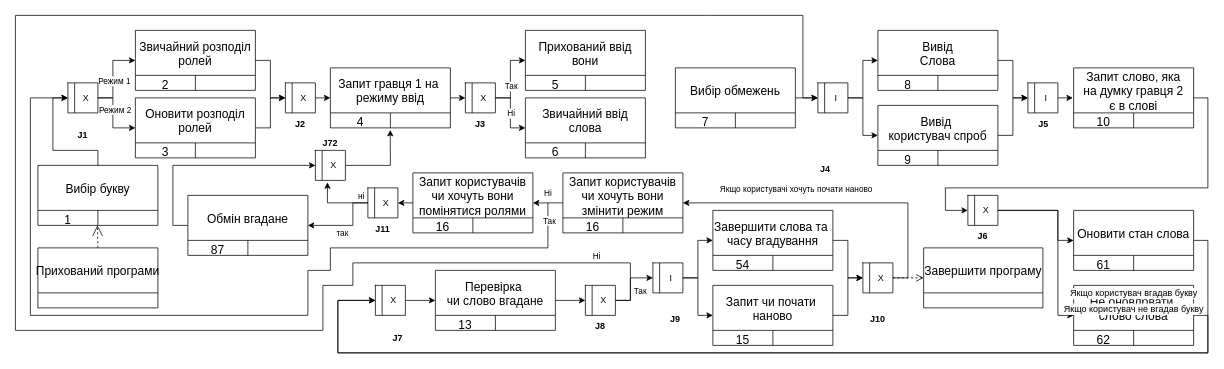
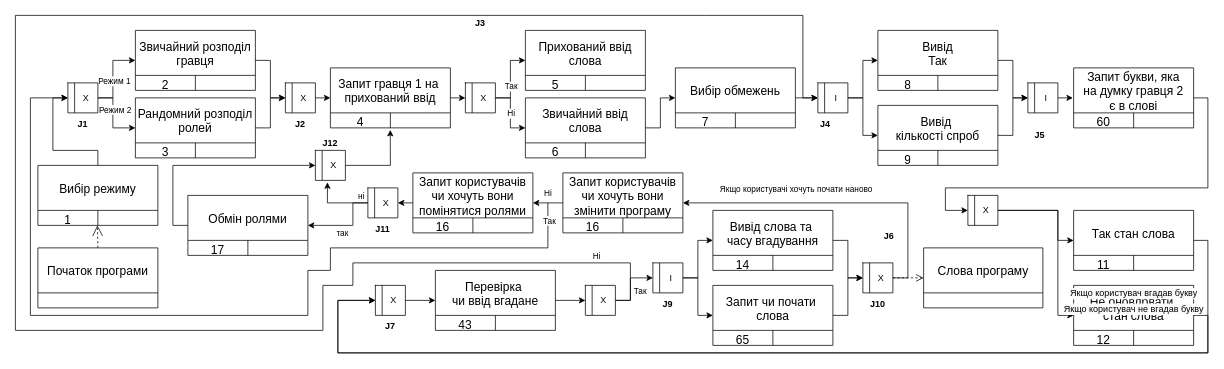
(195, 47) -> (195, 47)
(585, 47) -> (585, 47)
(938, 47) -> (938, 47)
(1133, 77) -> (1133, 77)
(390, 84) -> (390, 84)
none -> (660, 110)
(195, 114) -> (195, 114)
(1104, 120) -> (1104, 120)
(938, 122) -> (938, 122)
(480, 124) -> (480, 23)
(1044, 124) -> (1040, 135)
(83, 135) -> (83, 124)
(330, 143) -> (330, 143)
(825, 169) -> (825, 124)
(623, 182) -> (623, 182)
(98, 189) -> (98, 189)
(248, 219) -> (248, 219)
(773, 227) -> (773, 227)
(1133, 234) -> (1133, 234)
(983, 237) -> (889, 237)
(218, 248) -> (218, 248)
(743, 263) -> (743, 263)
(1104, 263) -> (1104, 263)
(98, 271) -> (98, 271)
(983, 271) -> (983, 271)
(495, 287) -> (495, 287)
(773, 302) -> (773, 302)
(1133, 302) -> (1133, 302)
(675, 319) -> (668, 304)
(878, 319) -> (878, 304)
(465, 323) -> (465, 323)
(600, 327) -> none
(398, 338) -> (390, 327)
(743, 338) -> (743, 338)
(1104, 338) -> (1104, 338)
